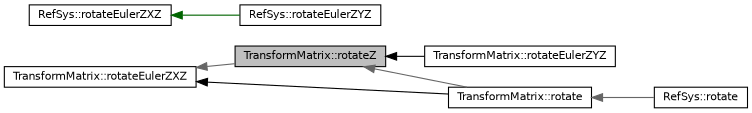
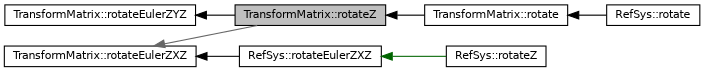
(310, 15) -> (496, 56)
(411, 56) -> (221, 15)
(421, 78) -> (411, 15)
(328, 88) -> (223, 56)
(628, 98) -> (593, 15)
